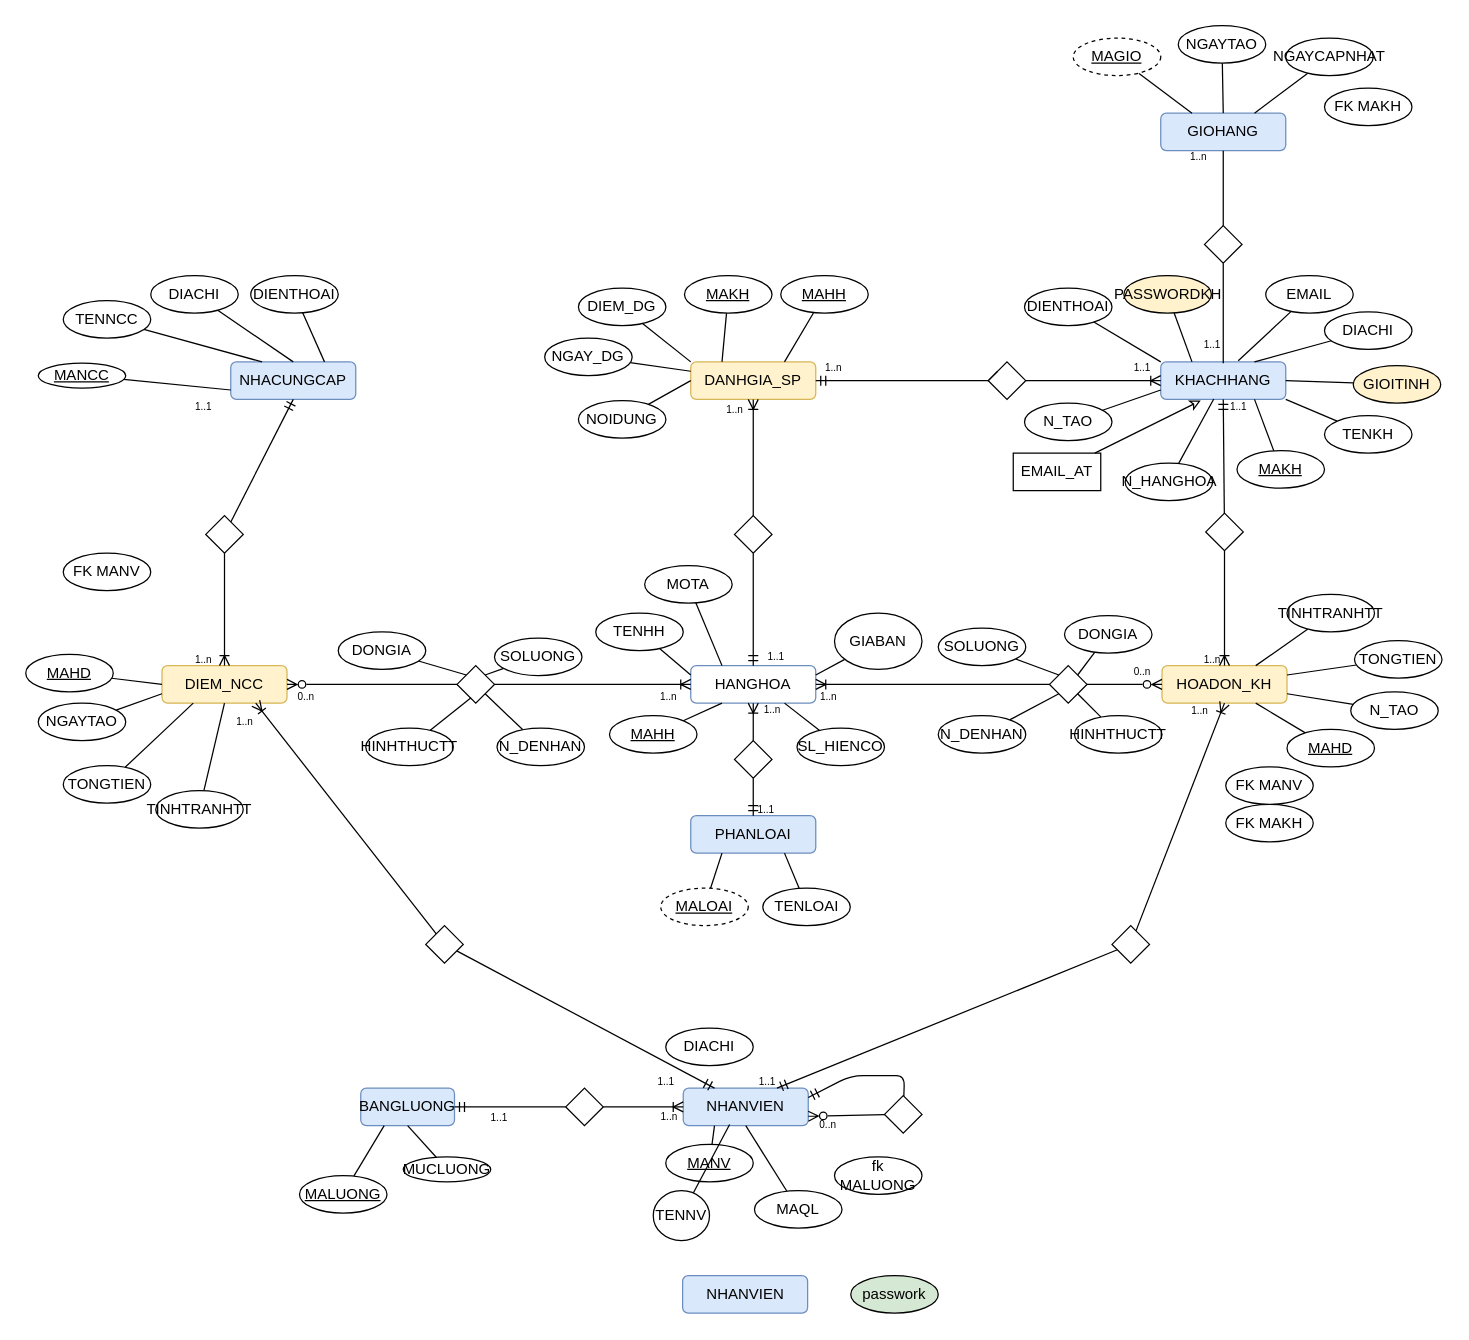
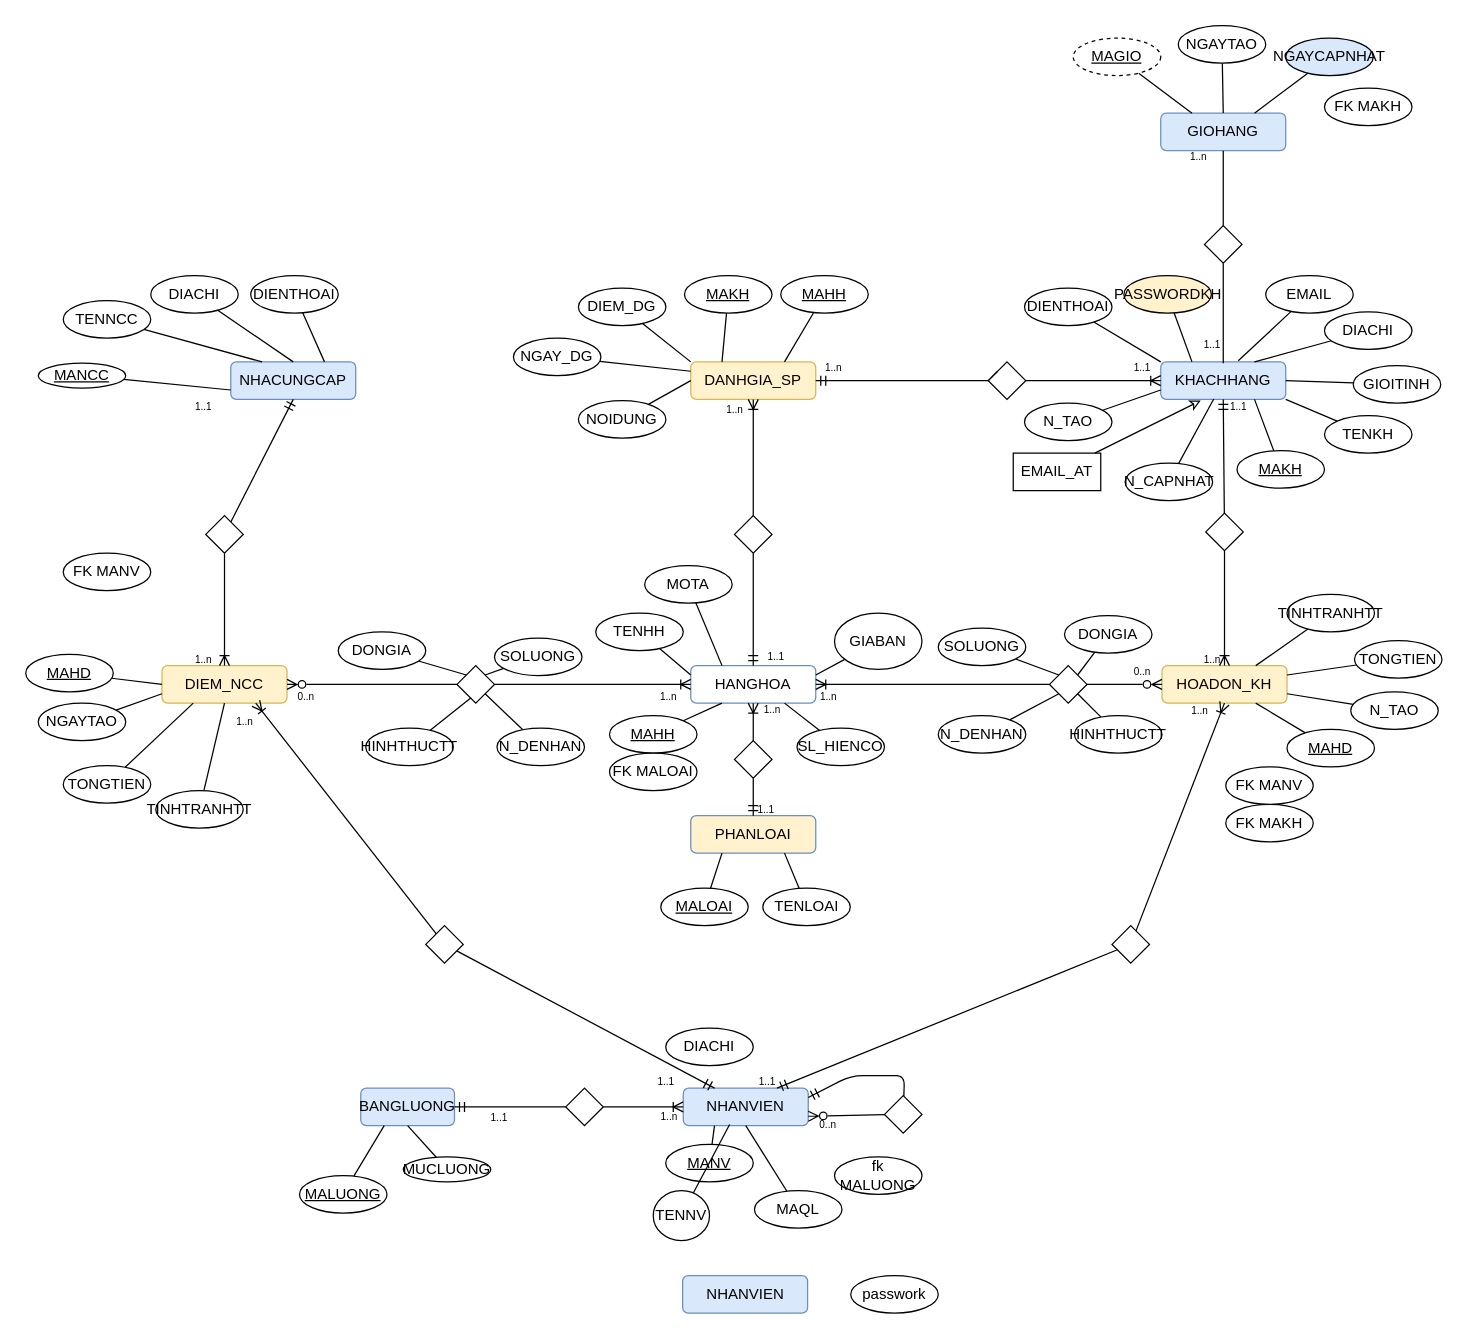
(1329, 57) -> (1329, 57)
(588, 357) -> (557, 357)
(1397, 384) -> (1397, 384)
(1169, 482) -> (1169, 482)
none -> (653, 772)
(753, 834) -> (753, 834)
(704, 907) -> (704, 907)
(894, 1294) -> (894, 1294)
